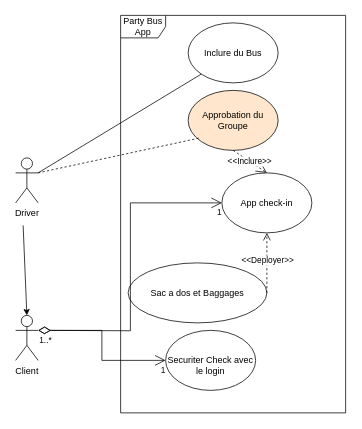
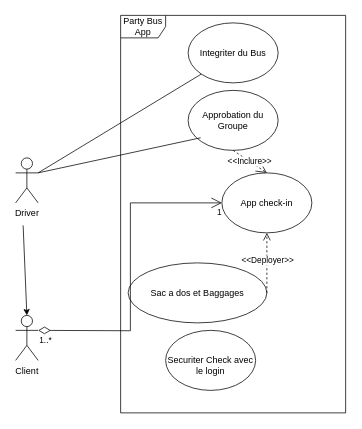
(233, 53) -> (233, 53)
(233, 120) -> (233, 120)
(118, 156) -> (118, 156)
(118, 360) -> none
